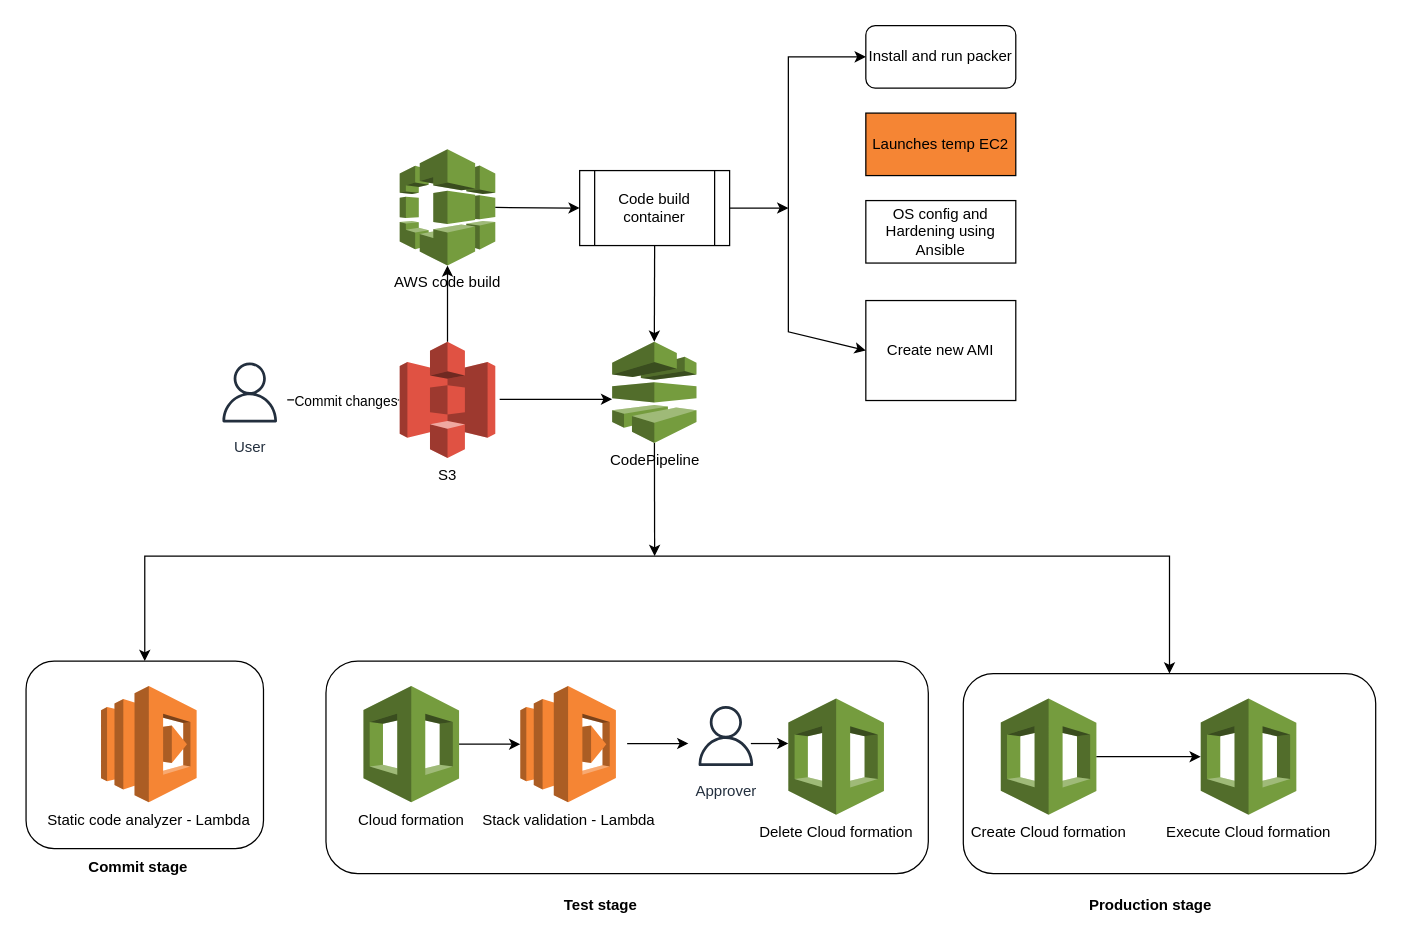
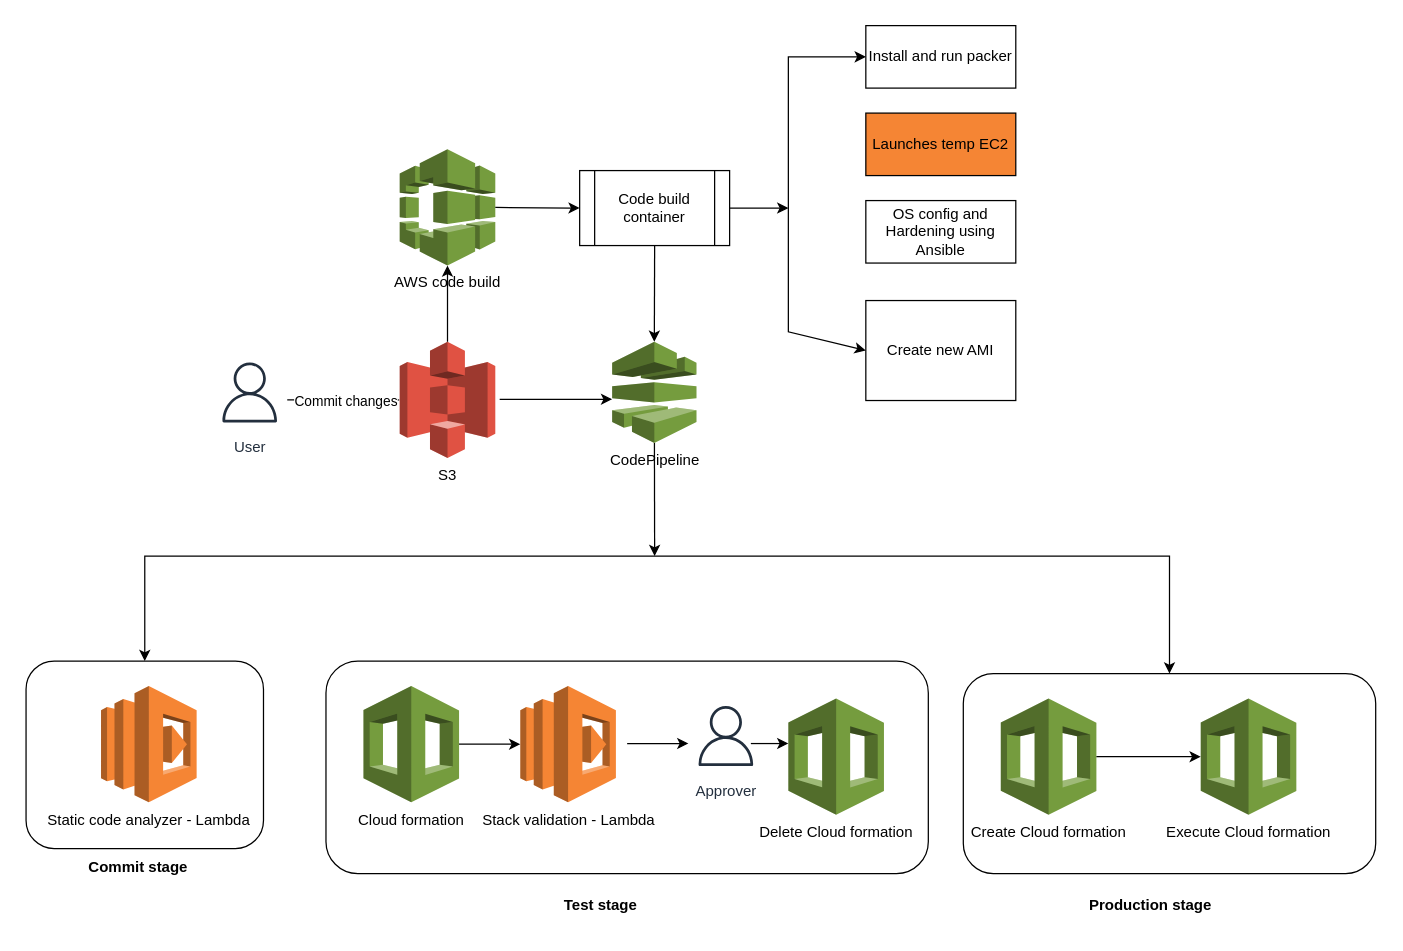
(941, 57) -> (941, 57)
